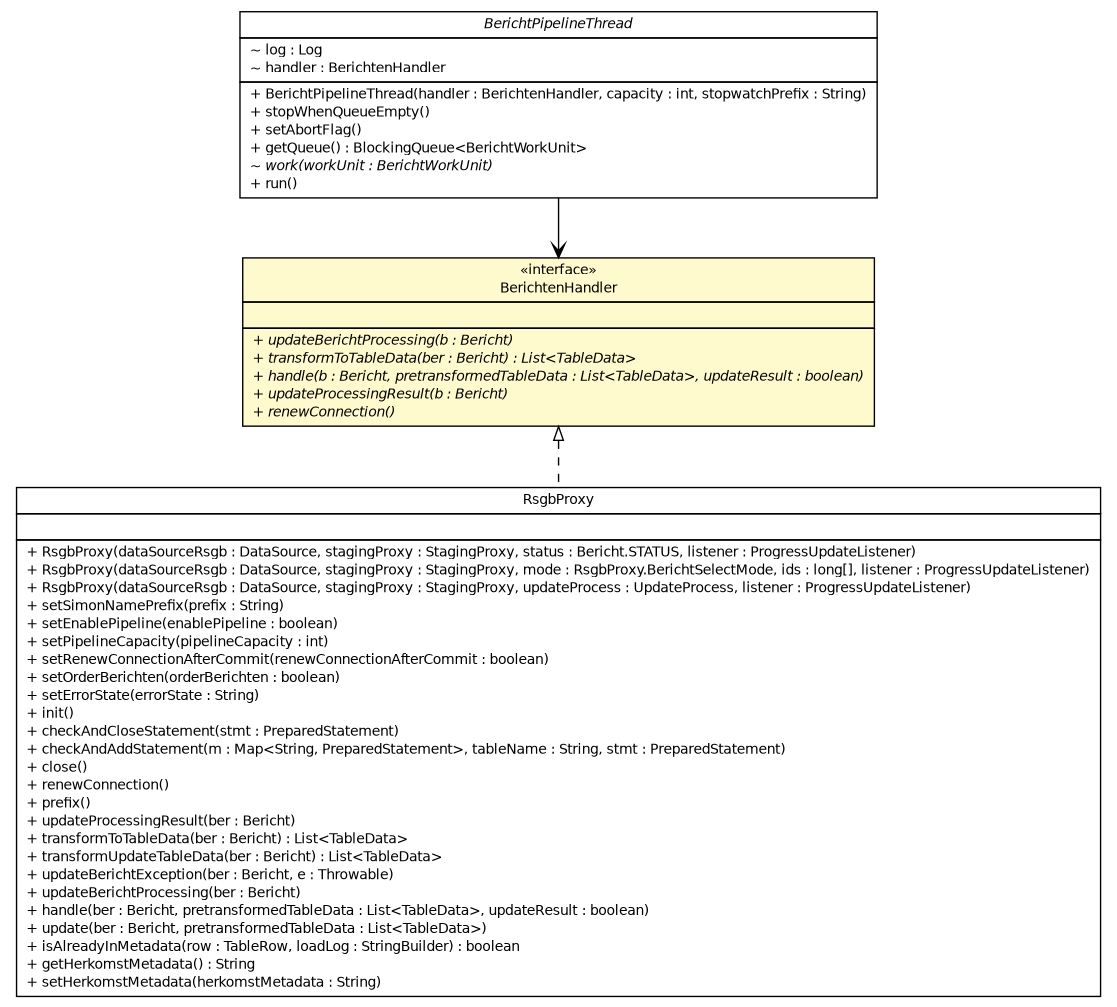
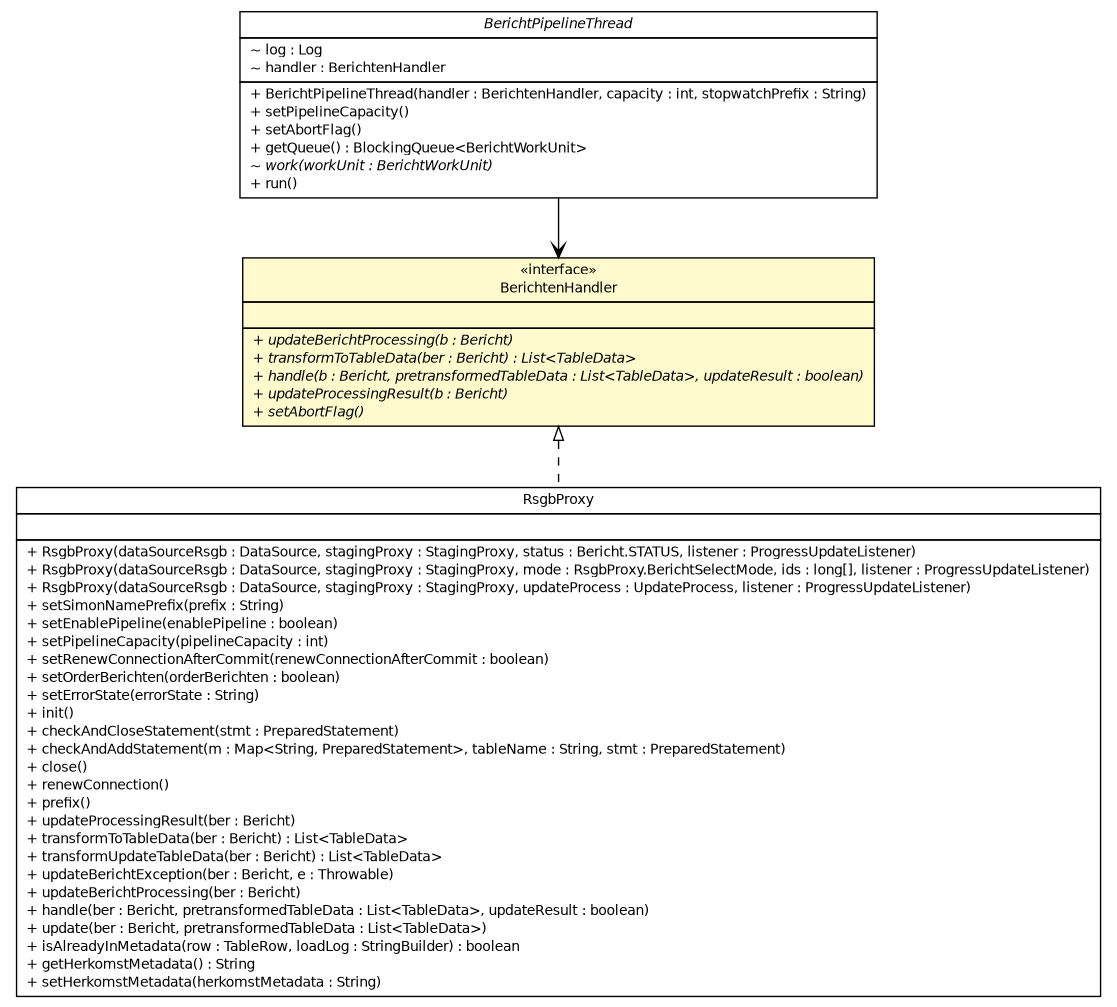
(340, 112) -> (330, 112)
(324, 412) -> (309, 412)
